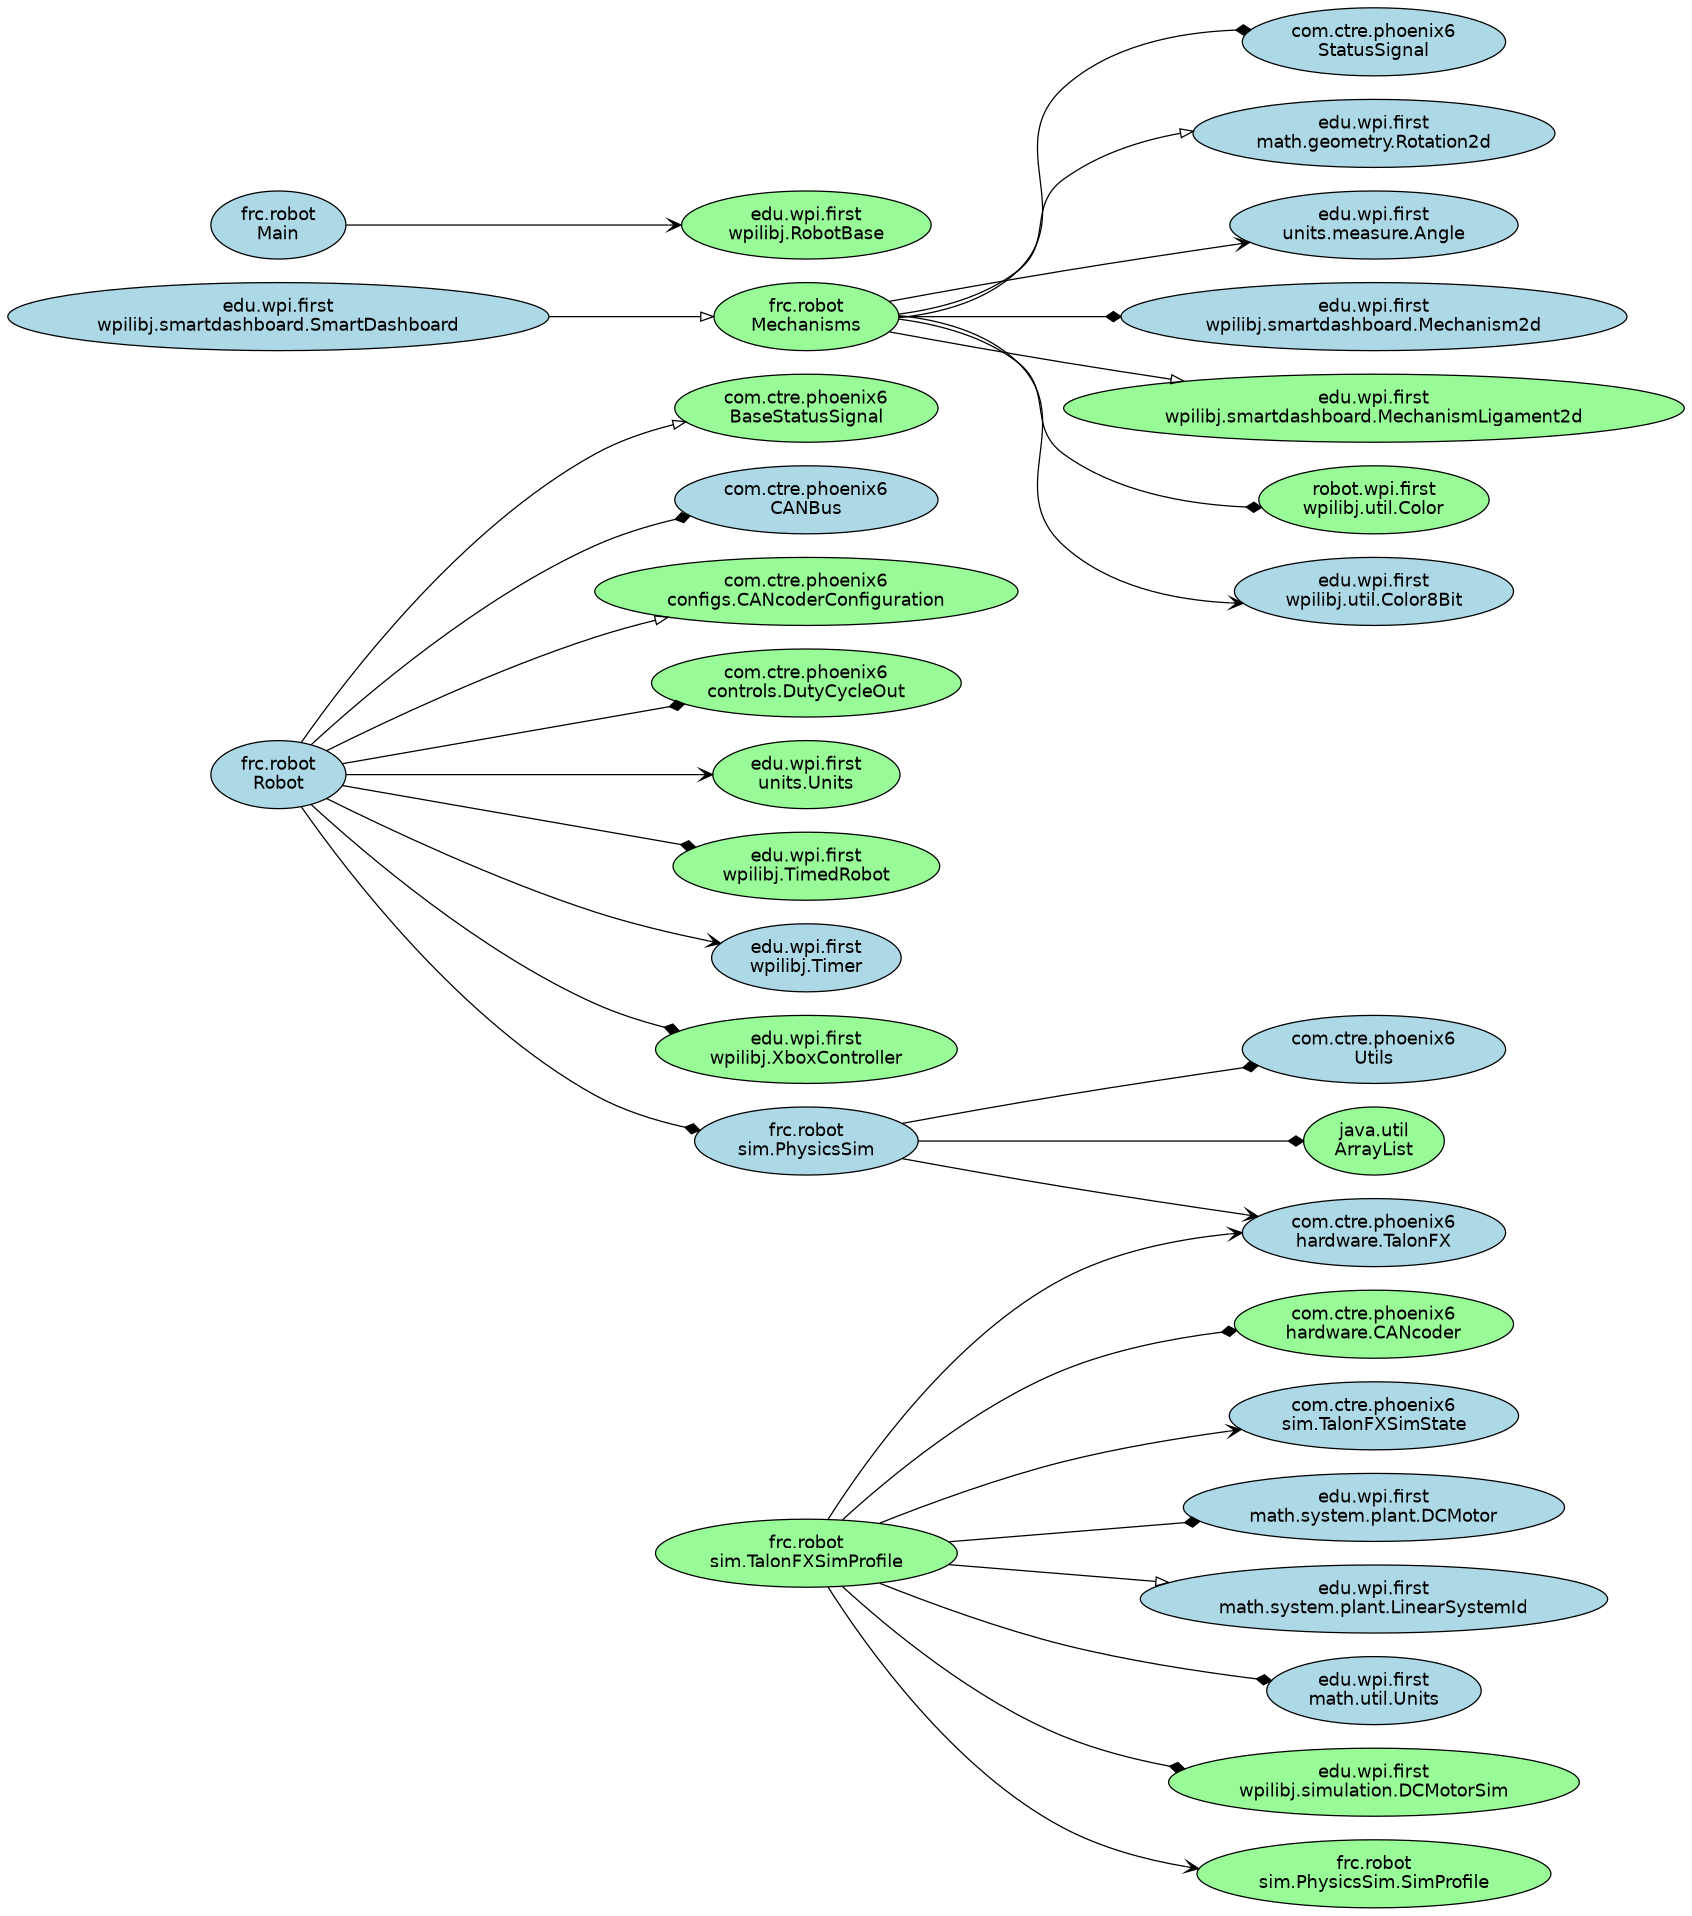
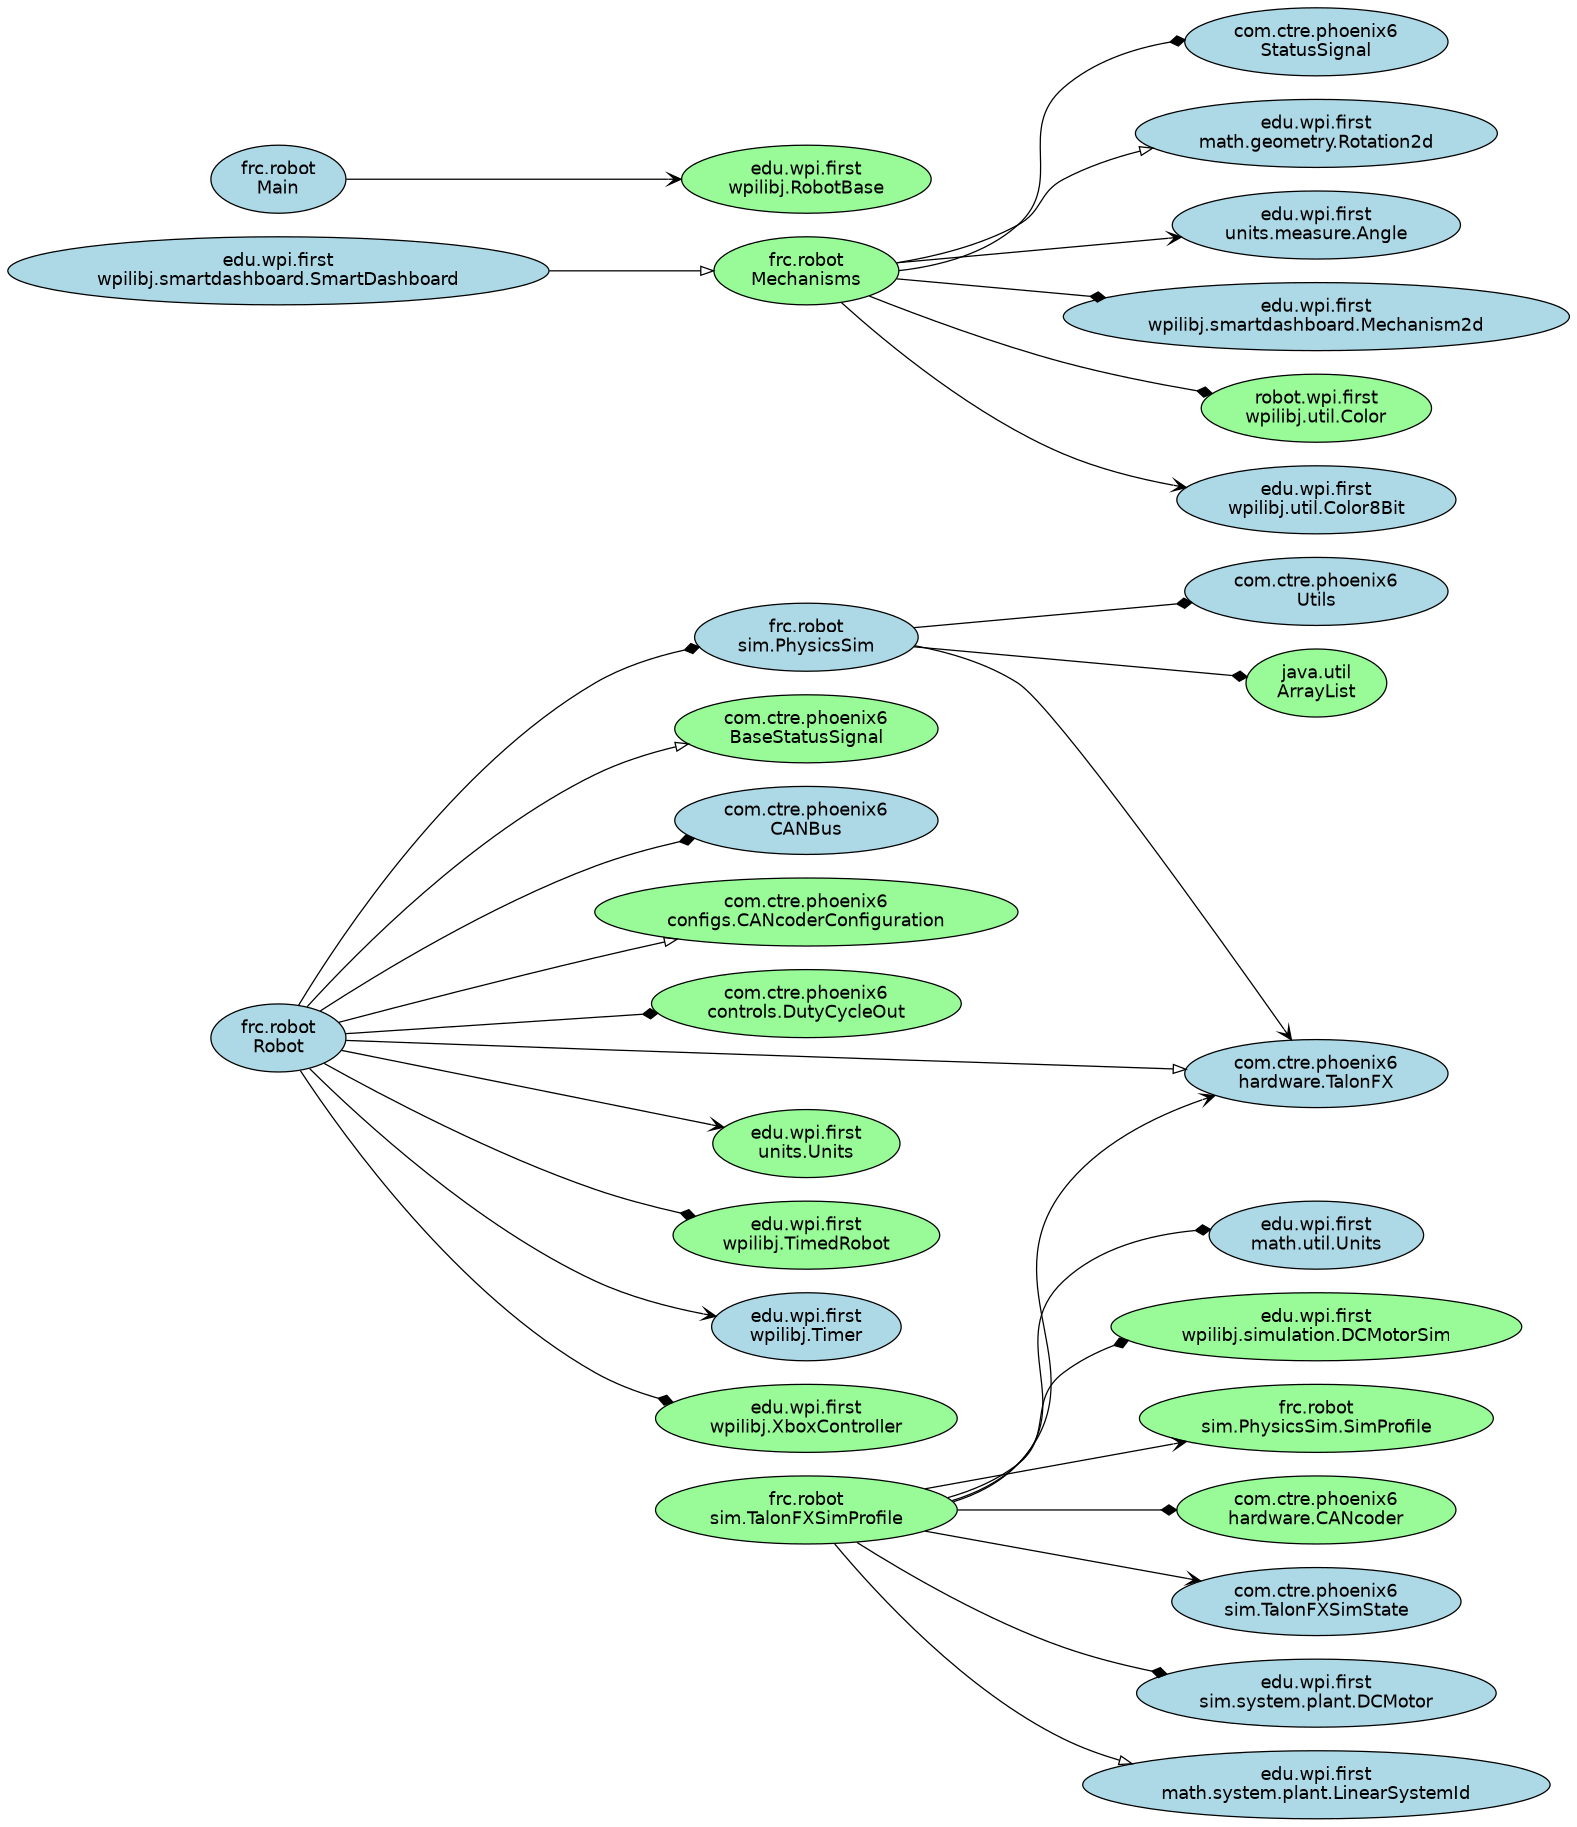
(1374, 408) -> none
none -> (760, 1055)
(1374, 1507) -> (1316, 1693)
